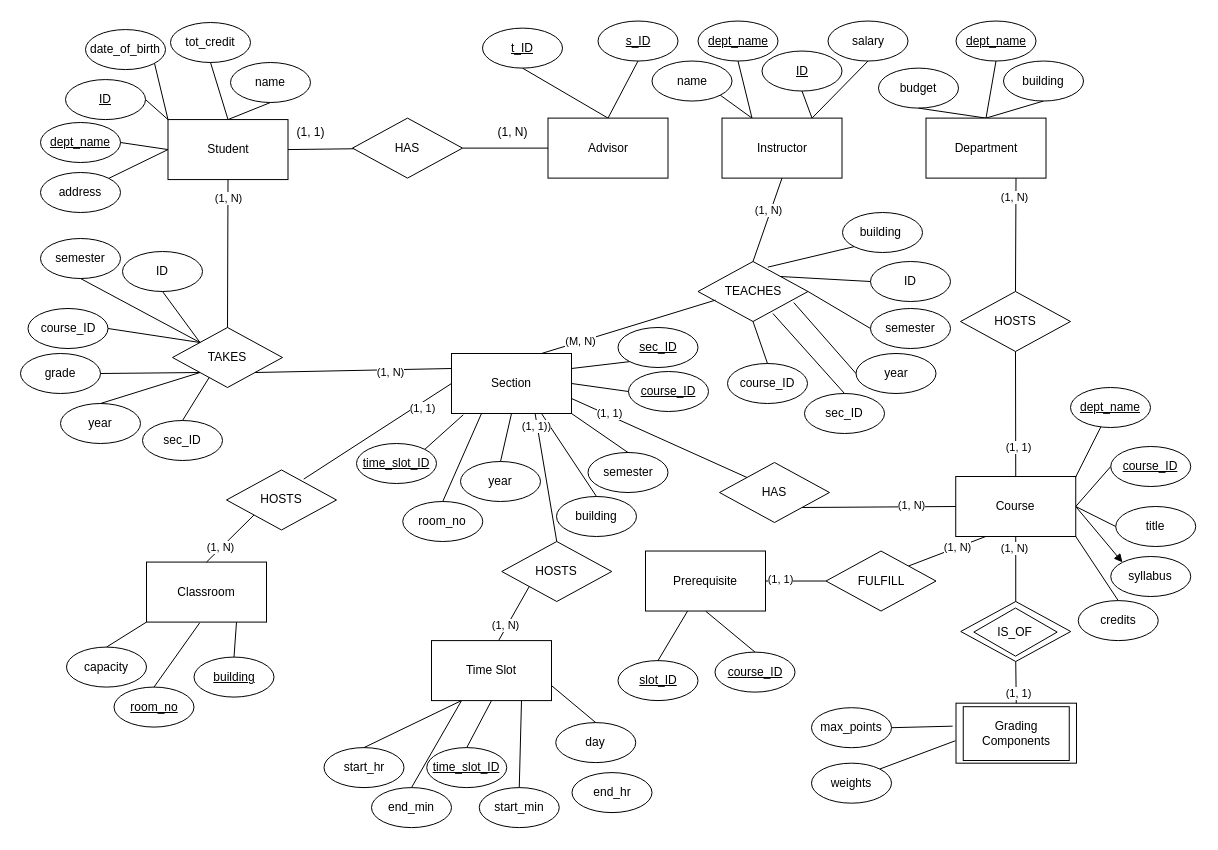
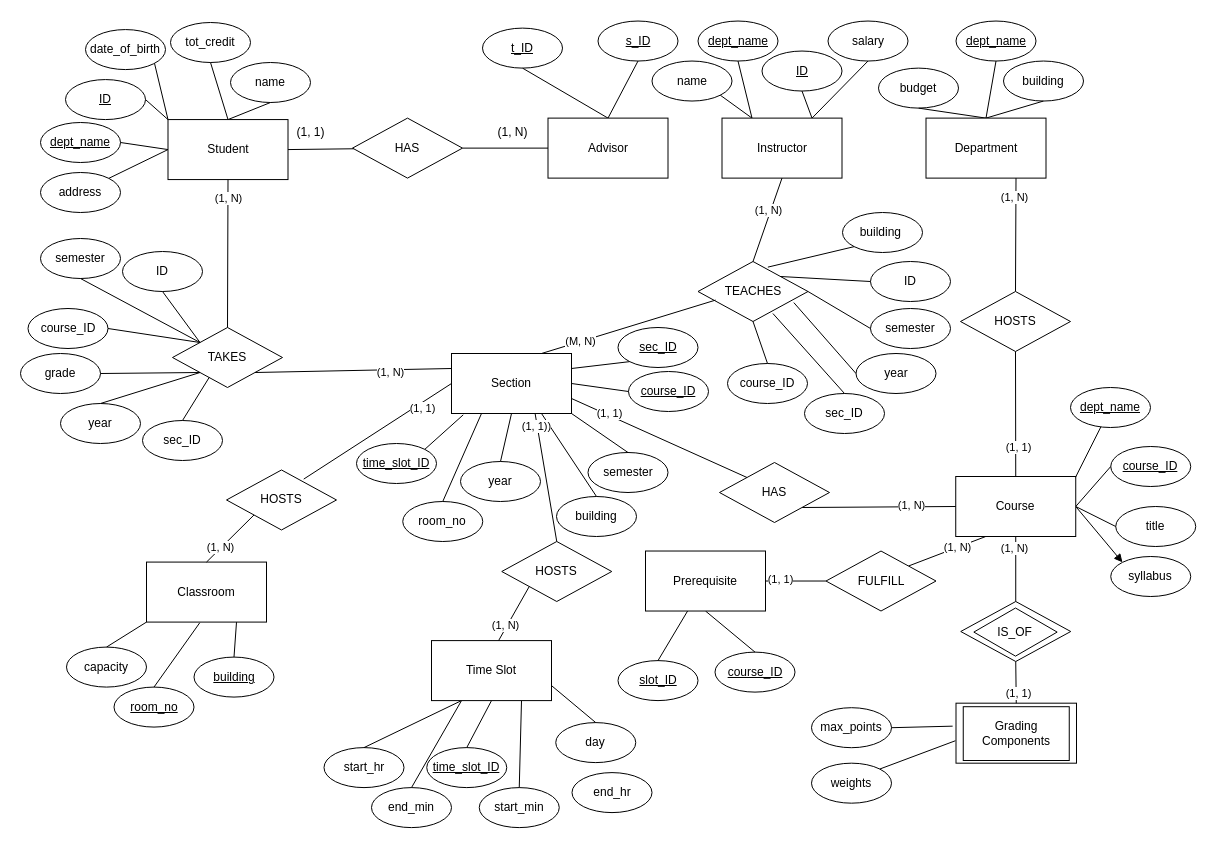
(1097, 569) -> none
(1118, 621) -> none
